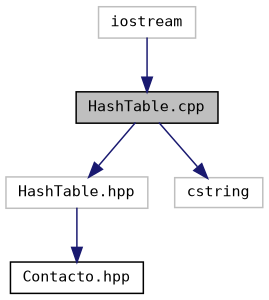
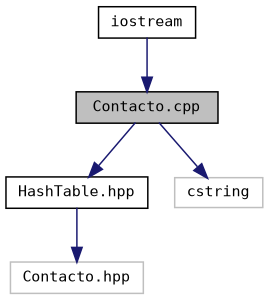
(147, 22) -> (147, 22)
(147, 108) -> (147, 108)
(77, 193) -> (77, 193)
(77, 278) -> (77, 278)
